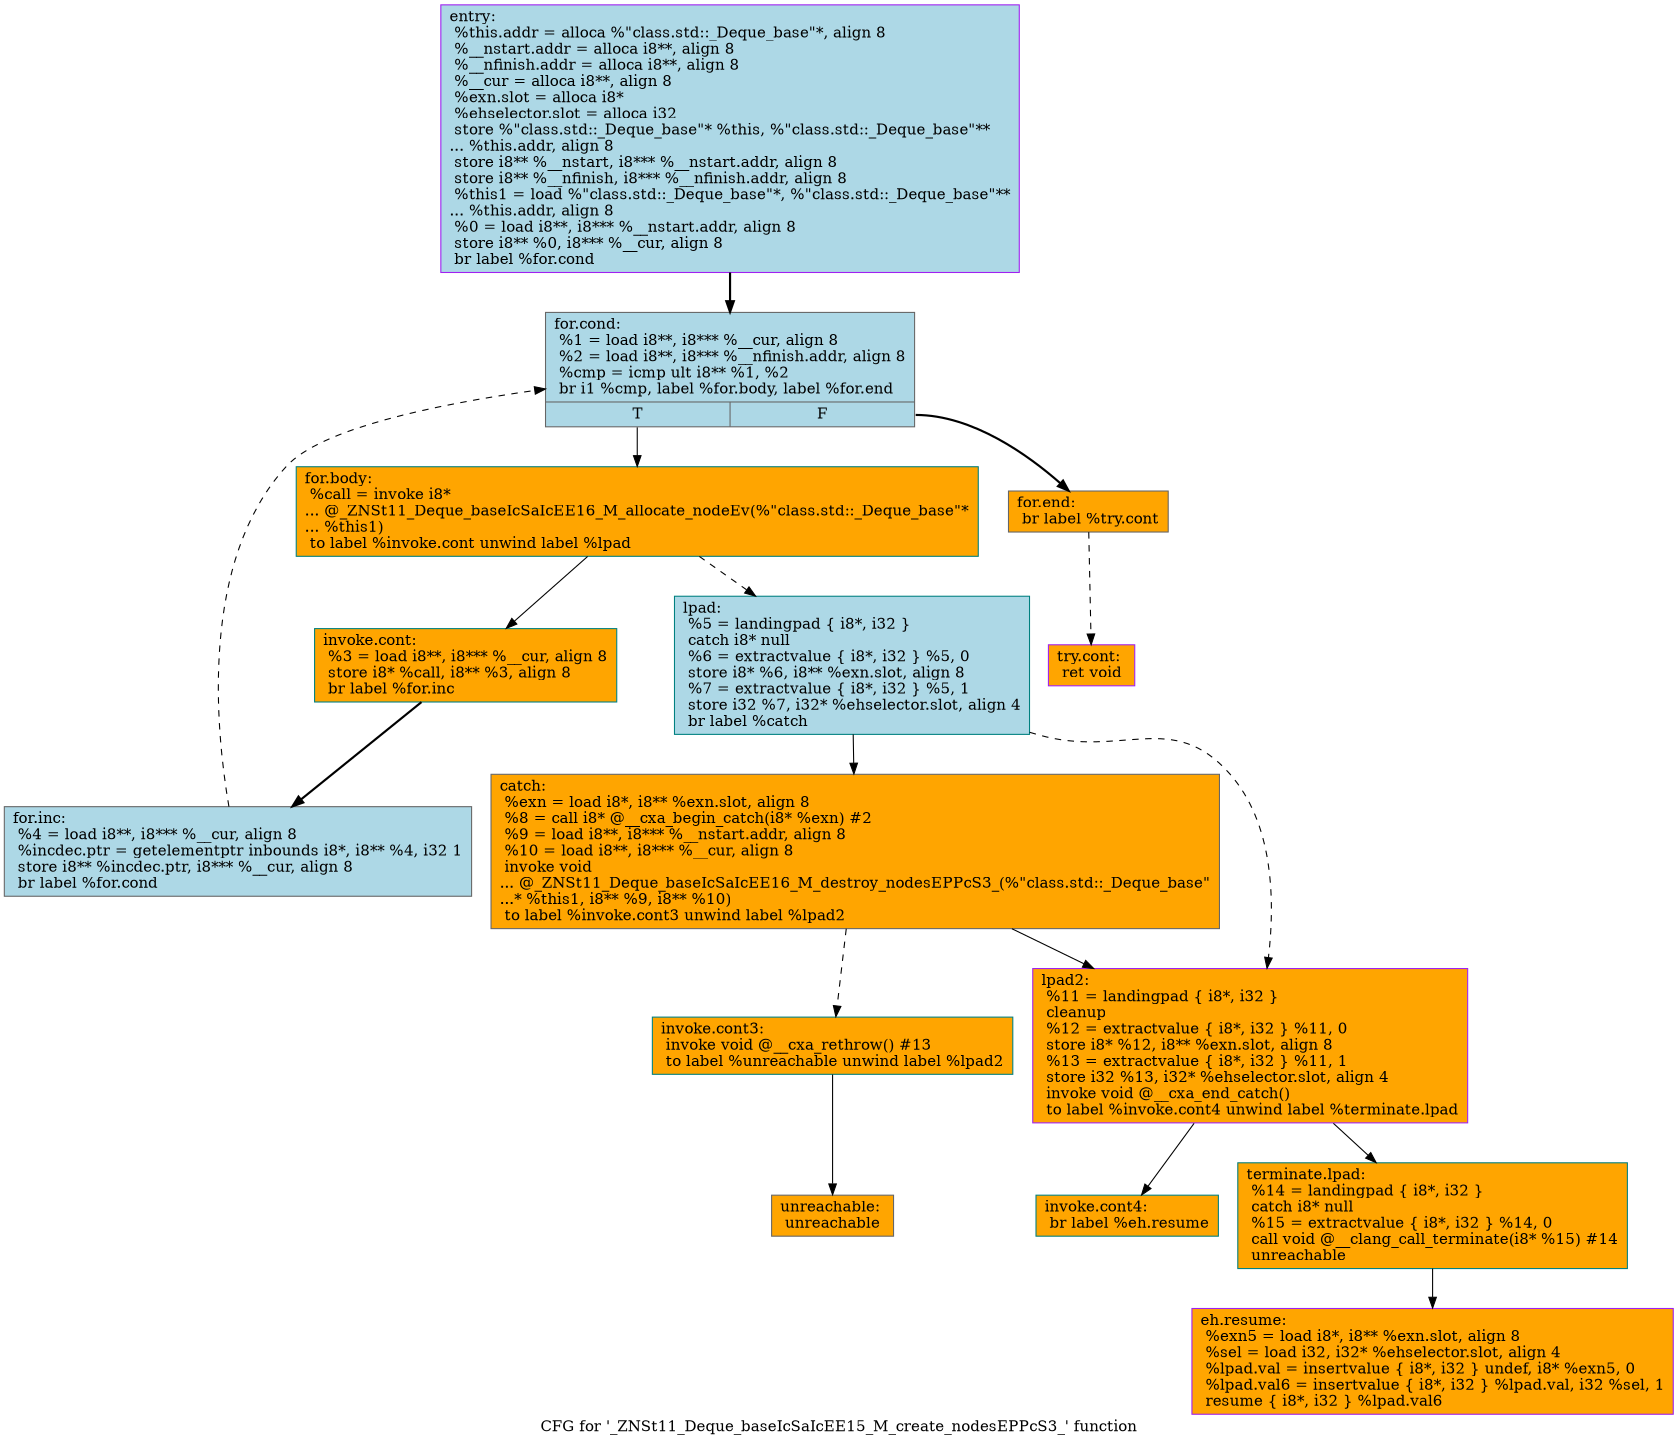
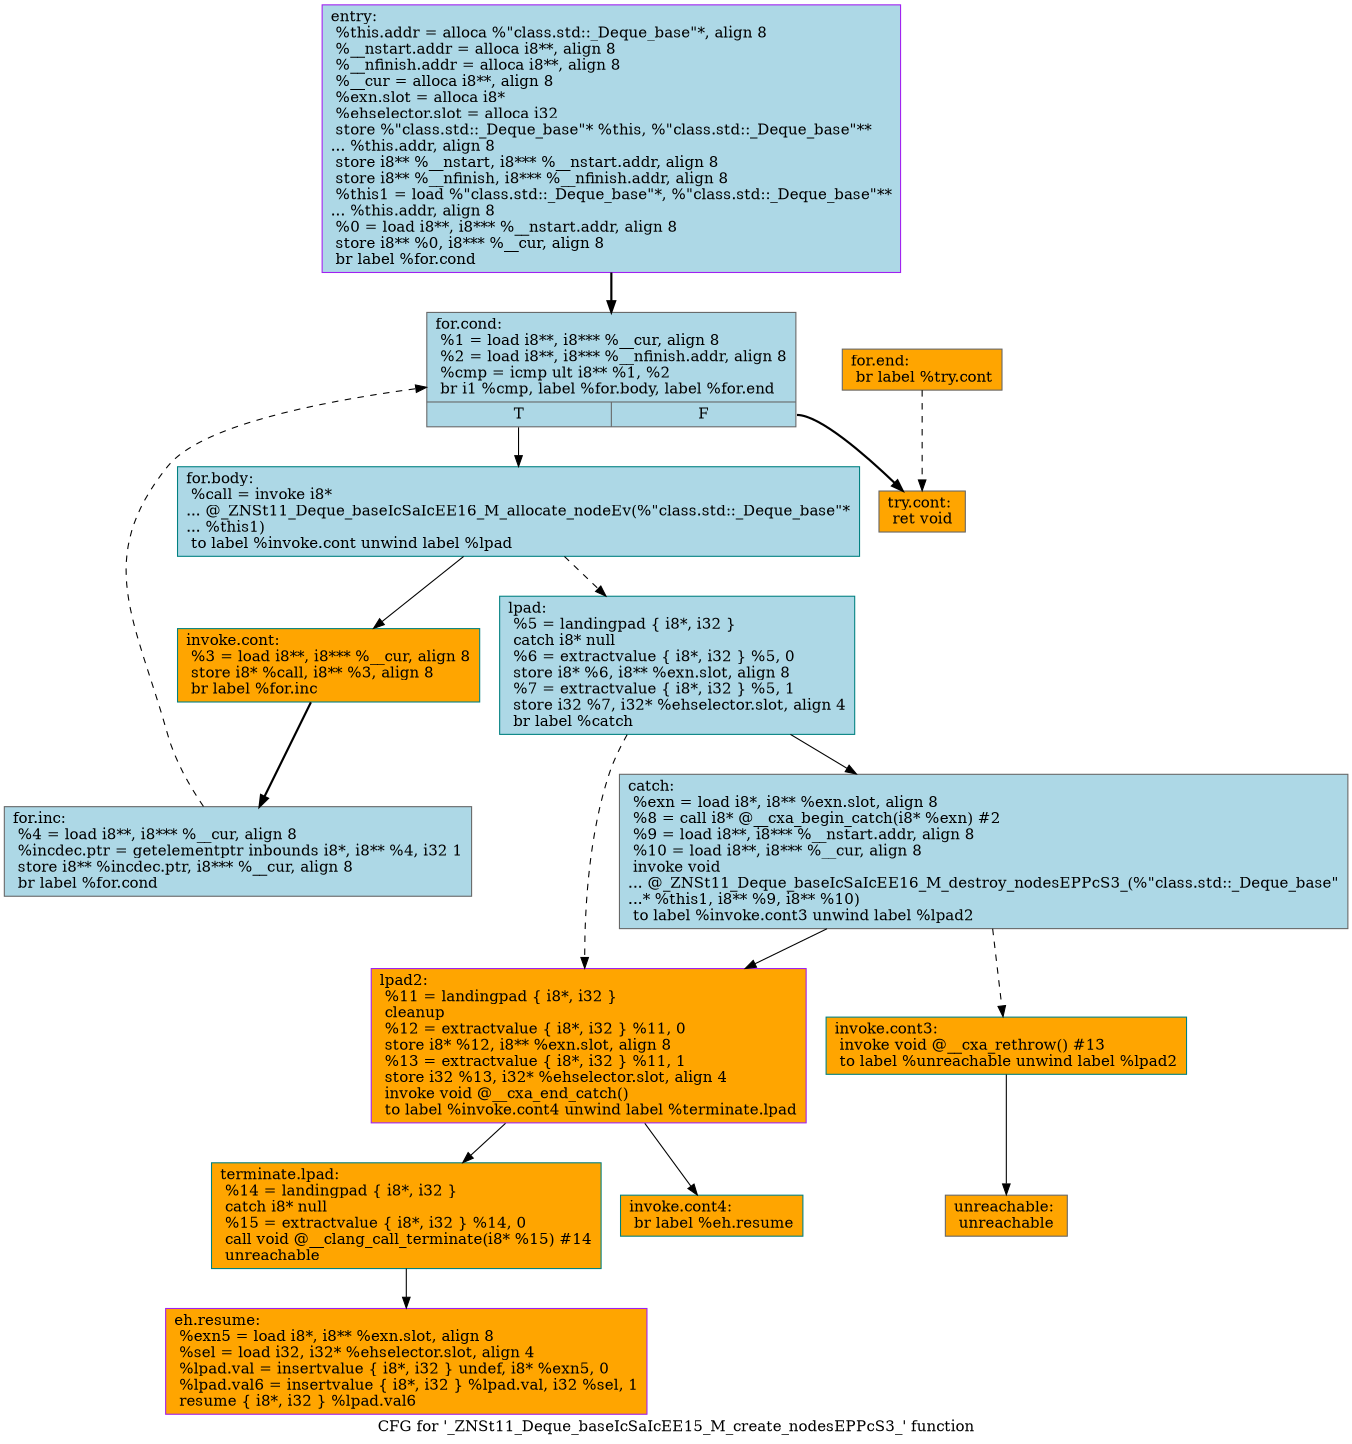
(994, 437) -> (849, 443)
(637, 512) -> (519, 512)
(1092, 665) -> (922, 512)
(855, 851) -> (984, 851)
